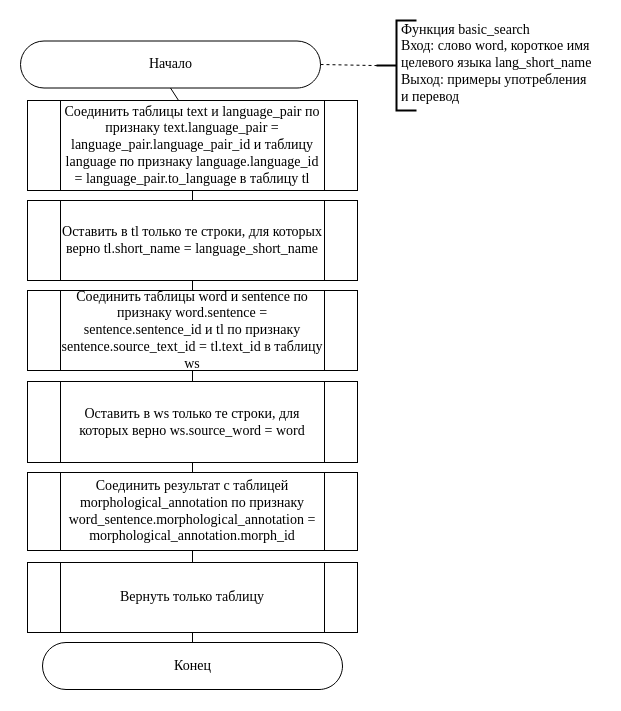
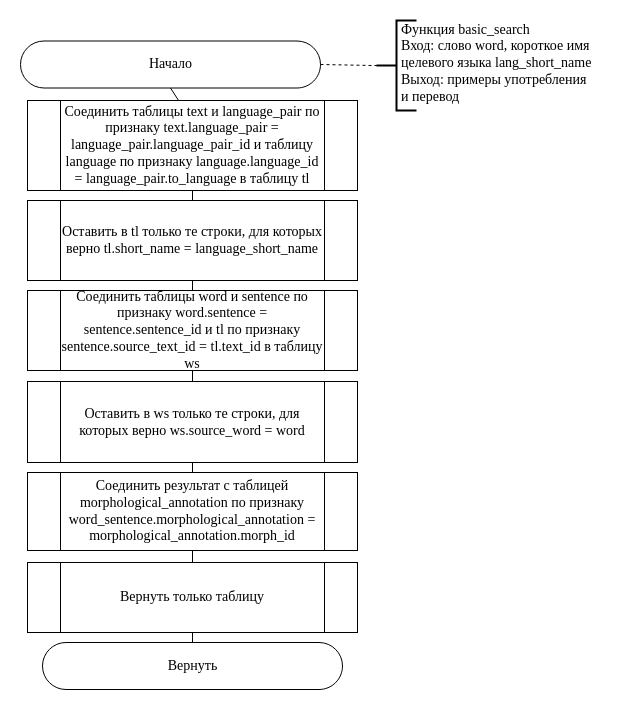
(193, 667) -> (193, 667)
